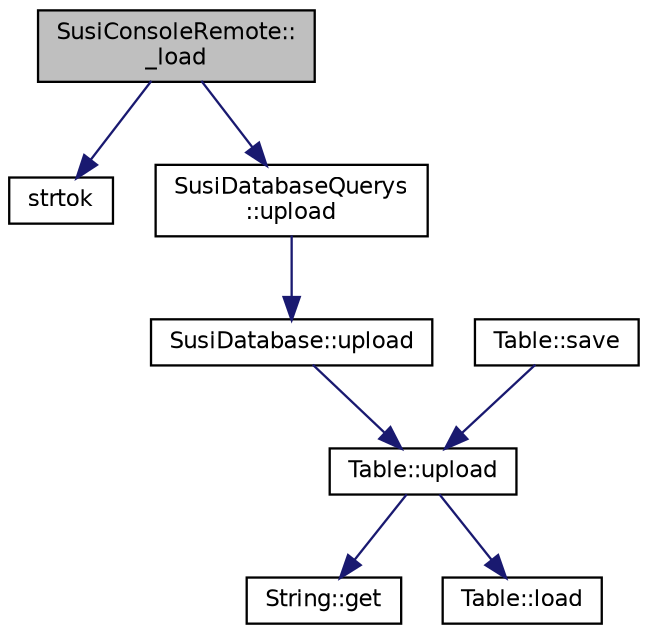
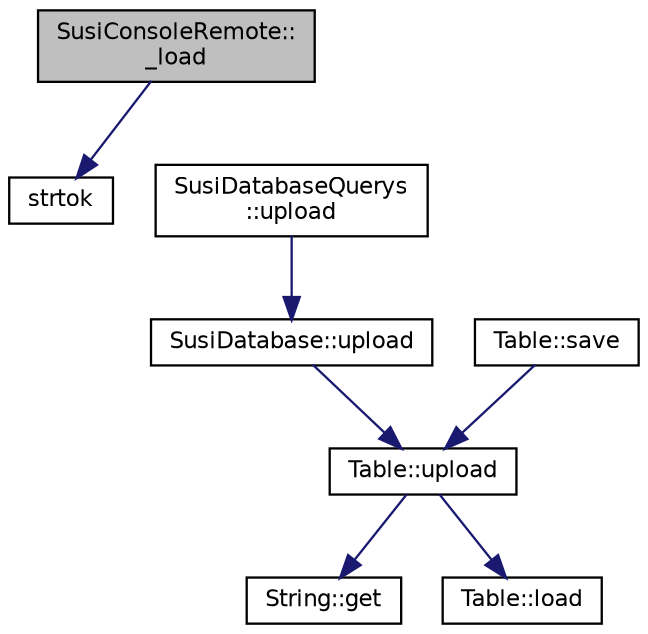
(227, 114) -> none
